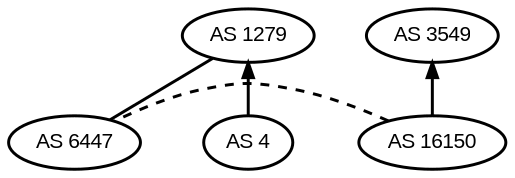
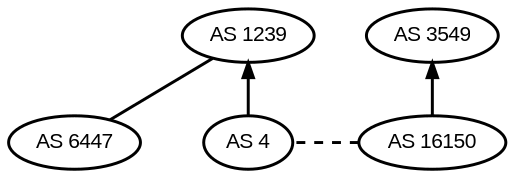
(248, 36) -> (248, 36)
(258, 84) -> (326, 143)
